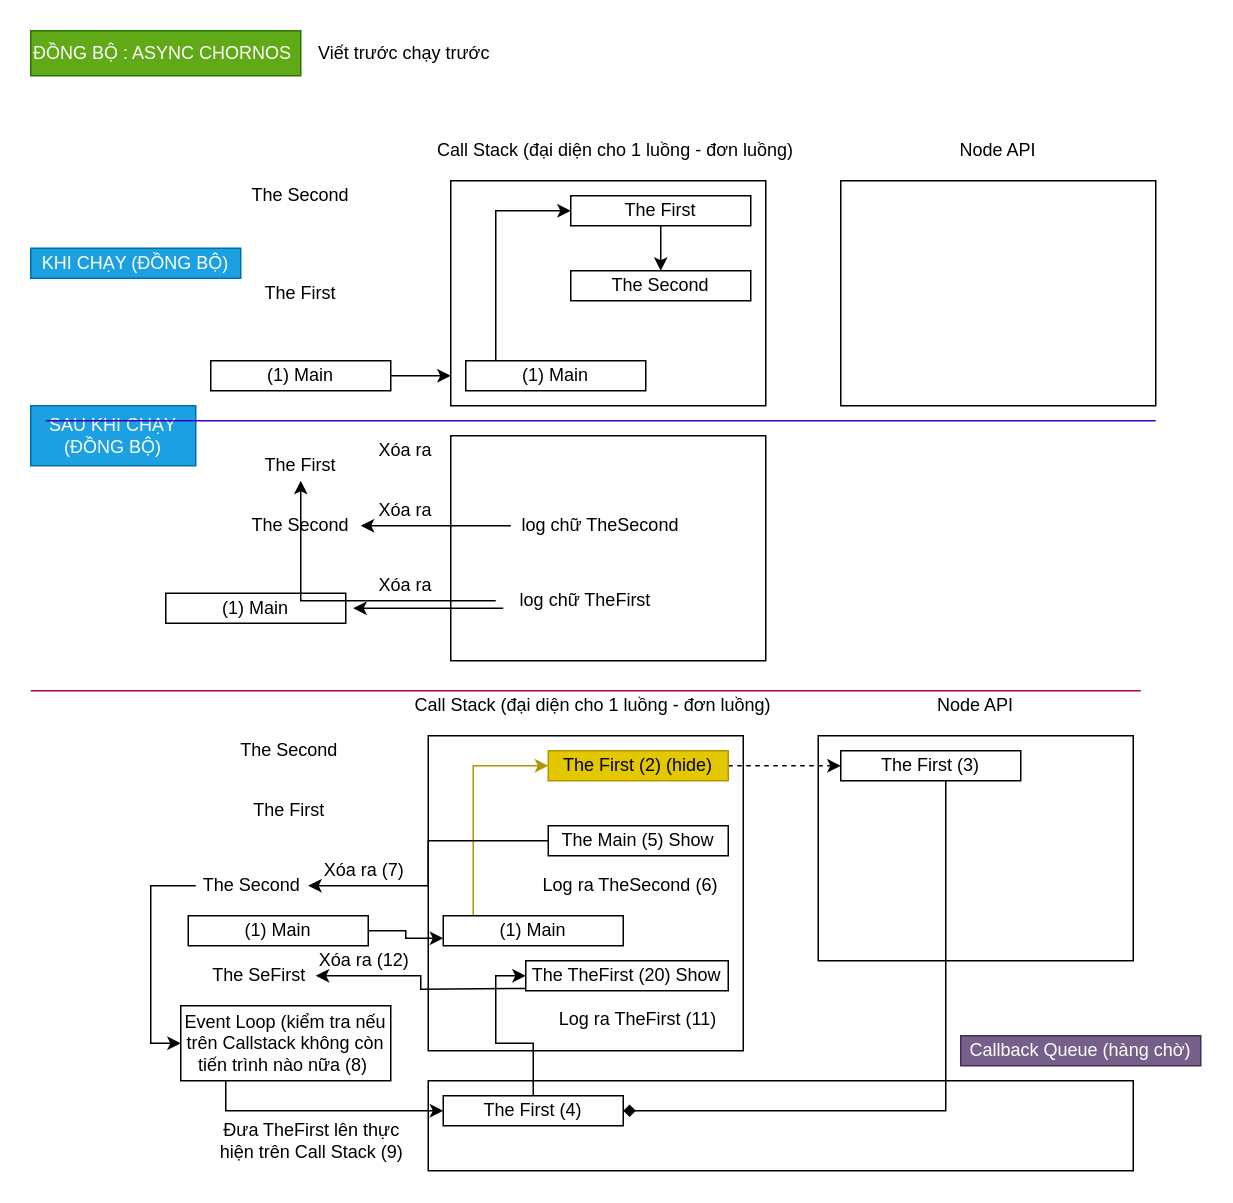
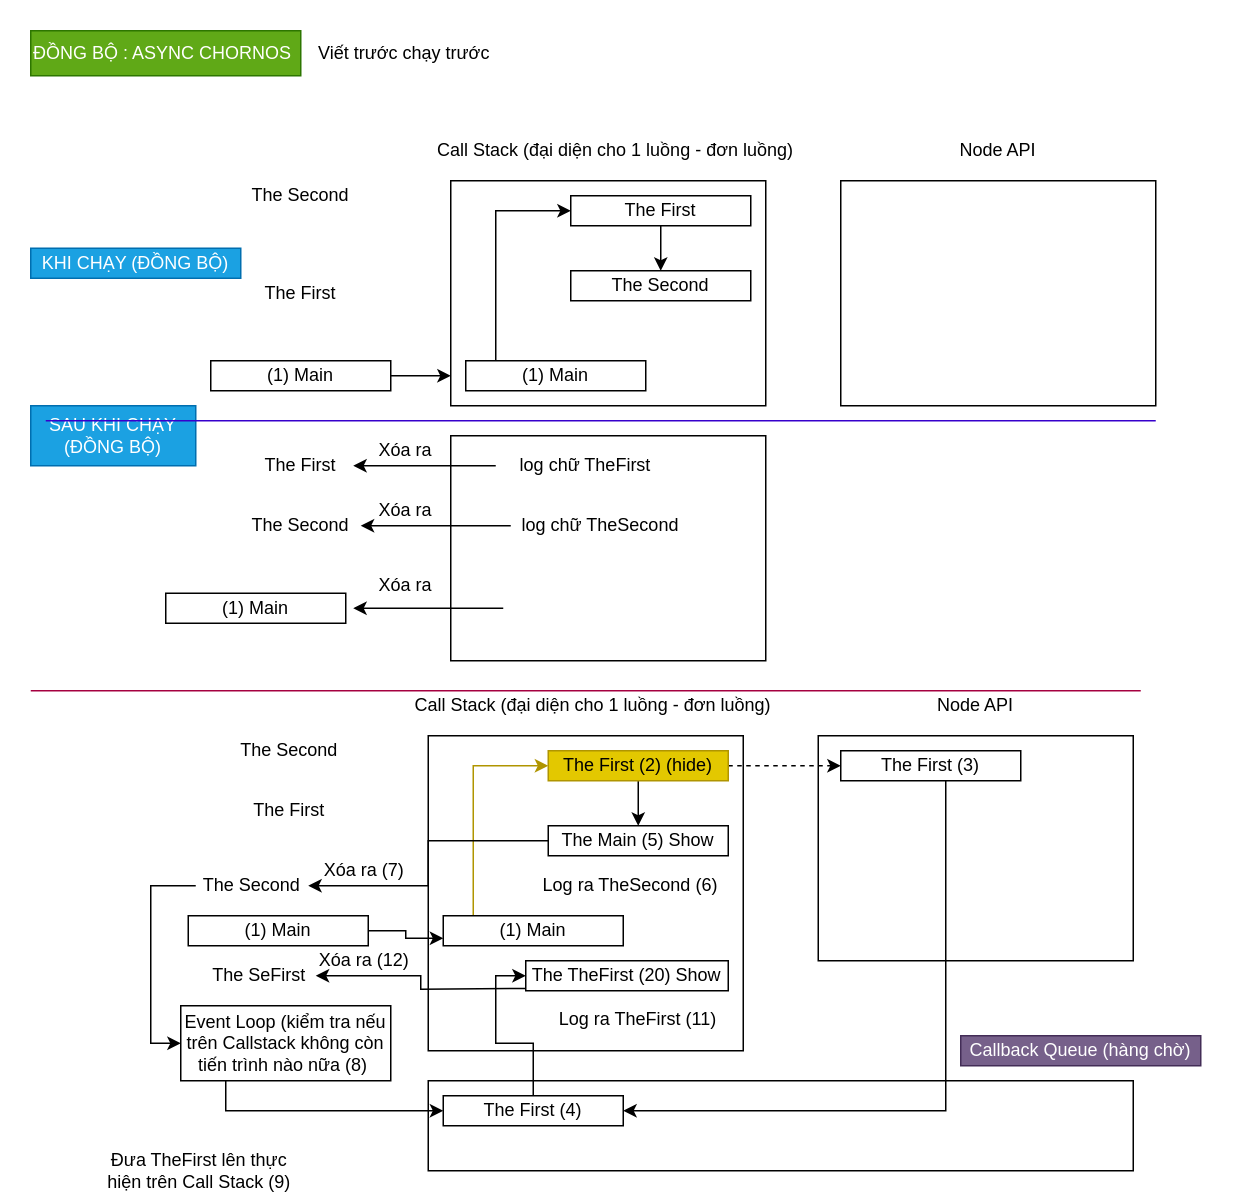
(586, 601) -> (586, 466)
none -> (638, 809)
(636, 1111) -> (635, 1111)
(312, 1141) -> (200, 1171)
